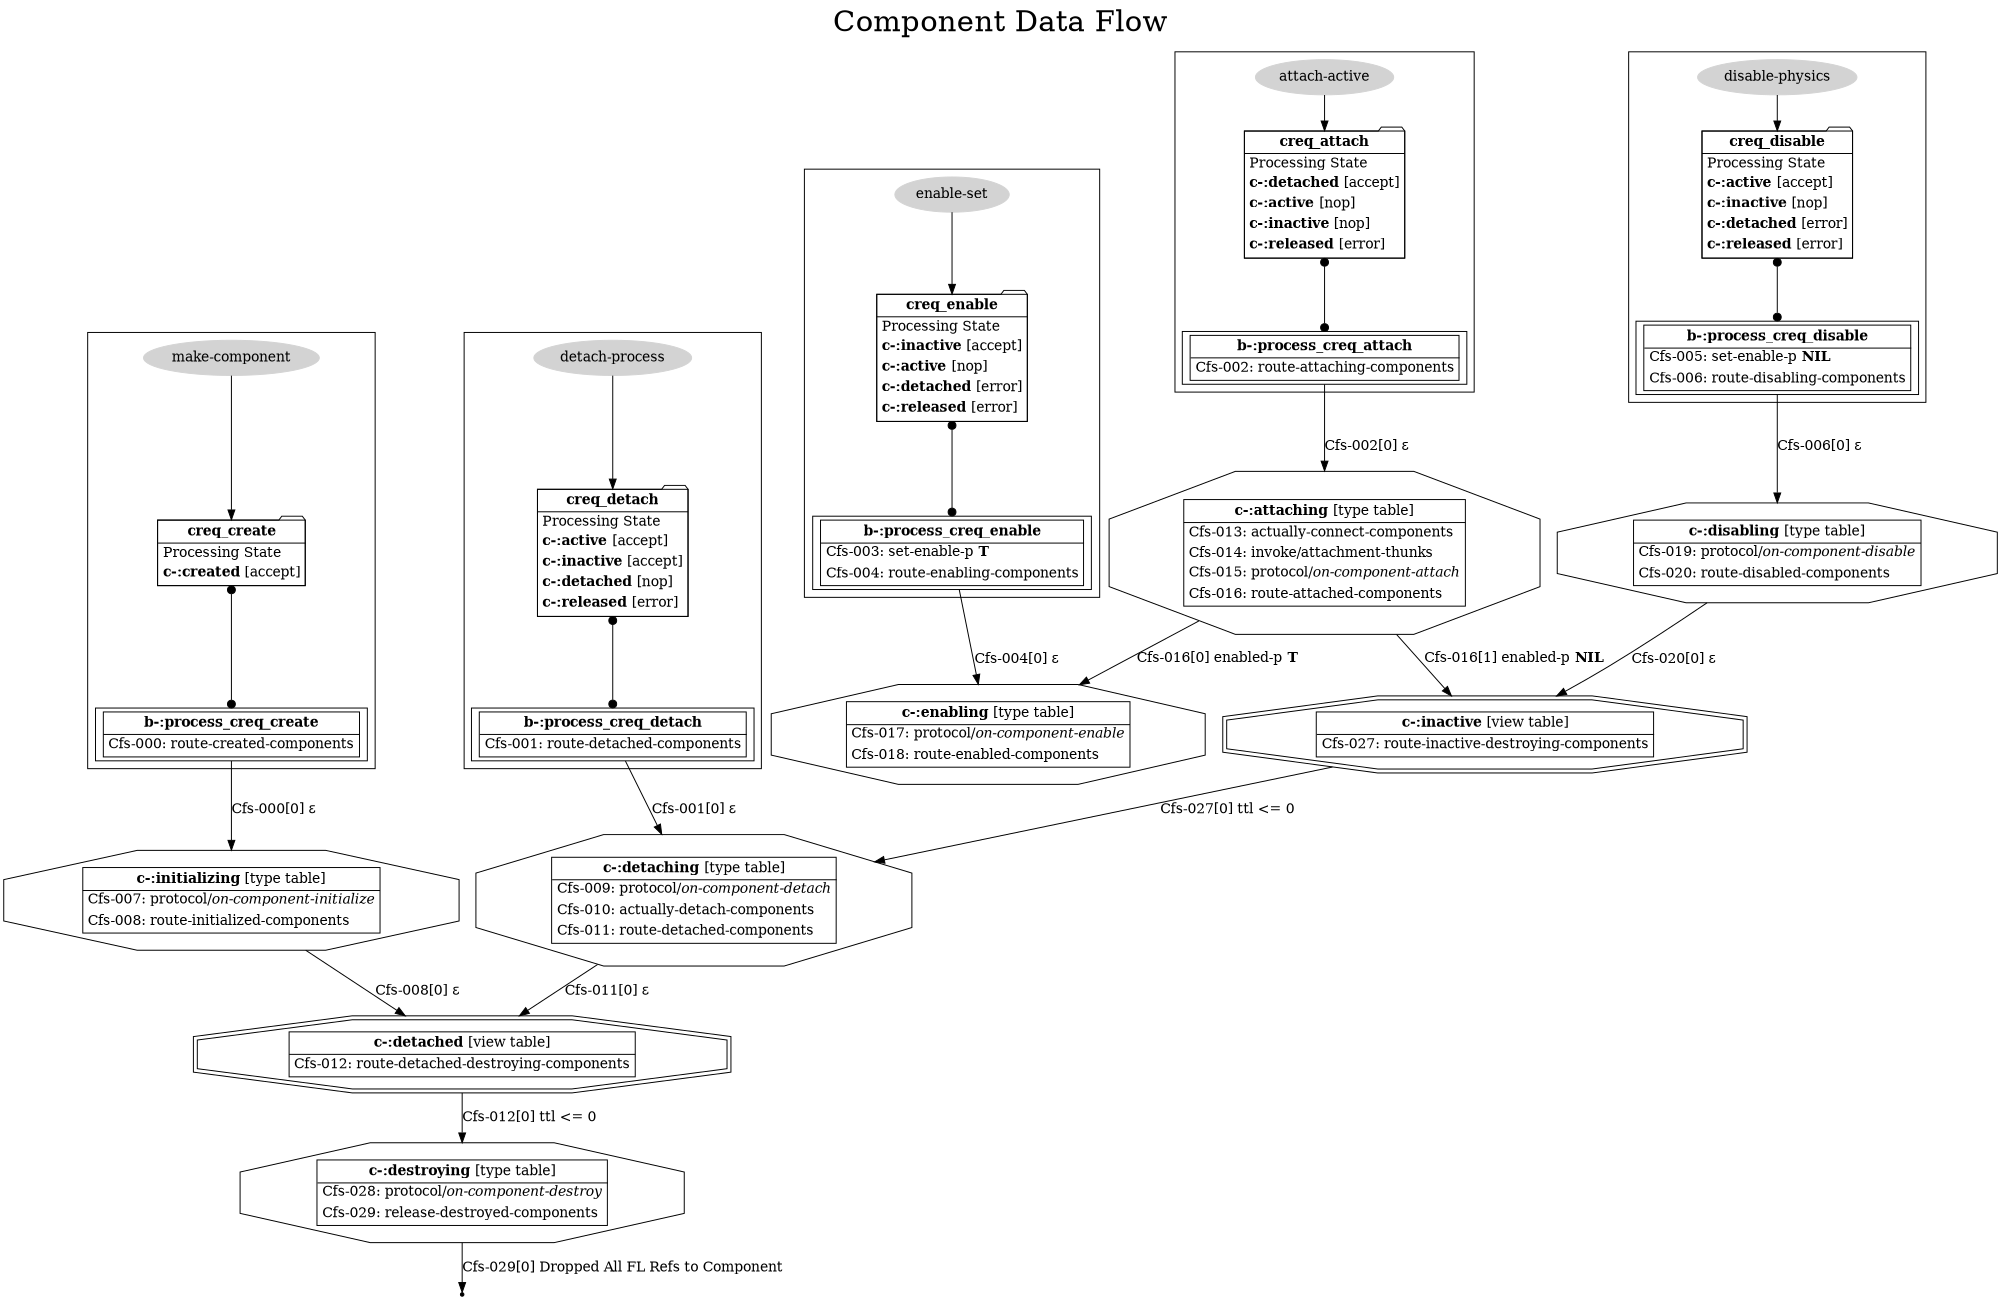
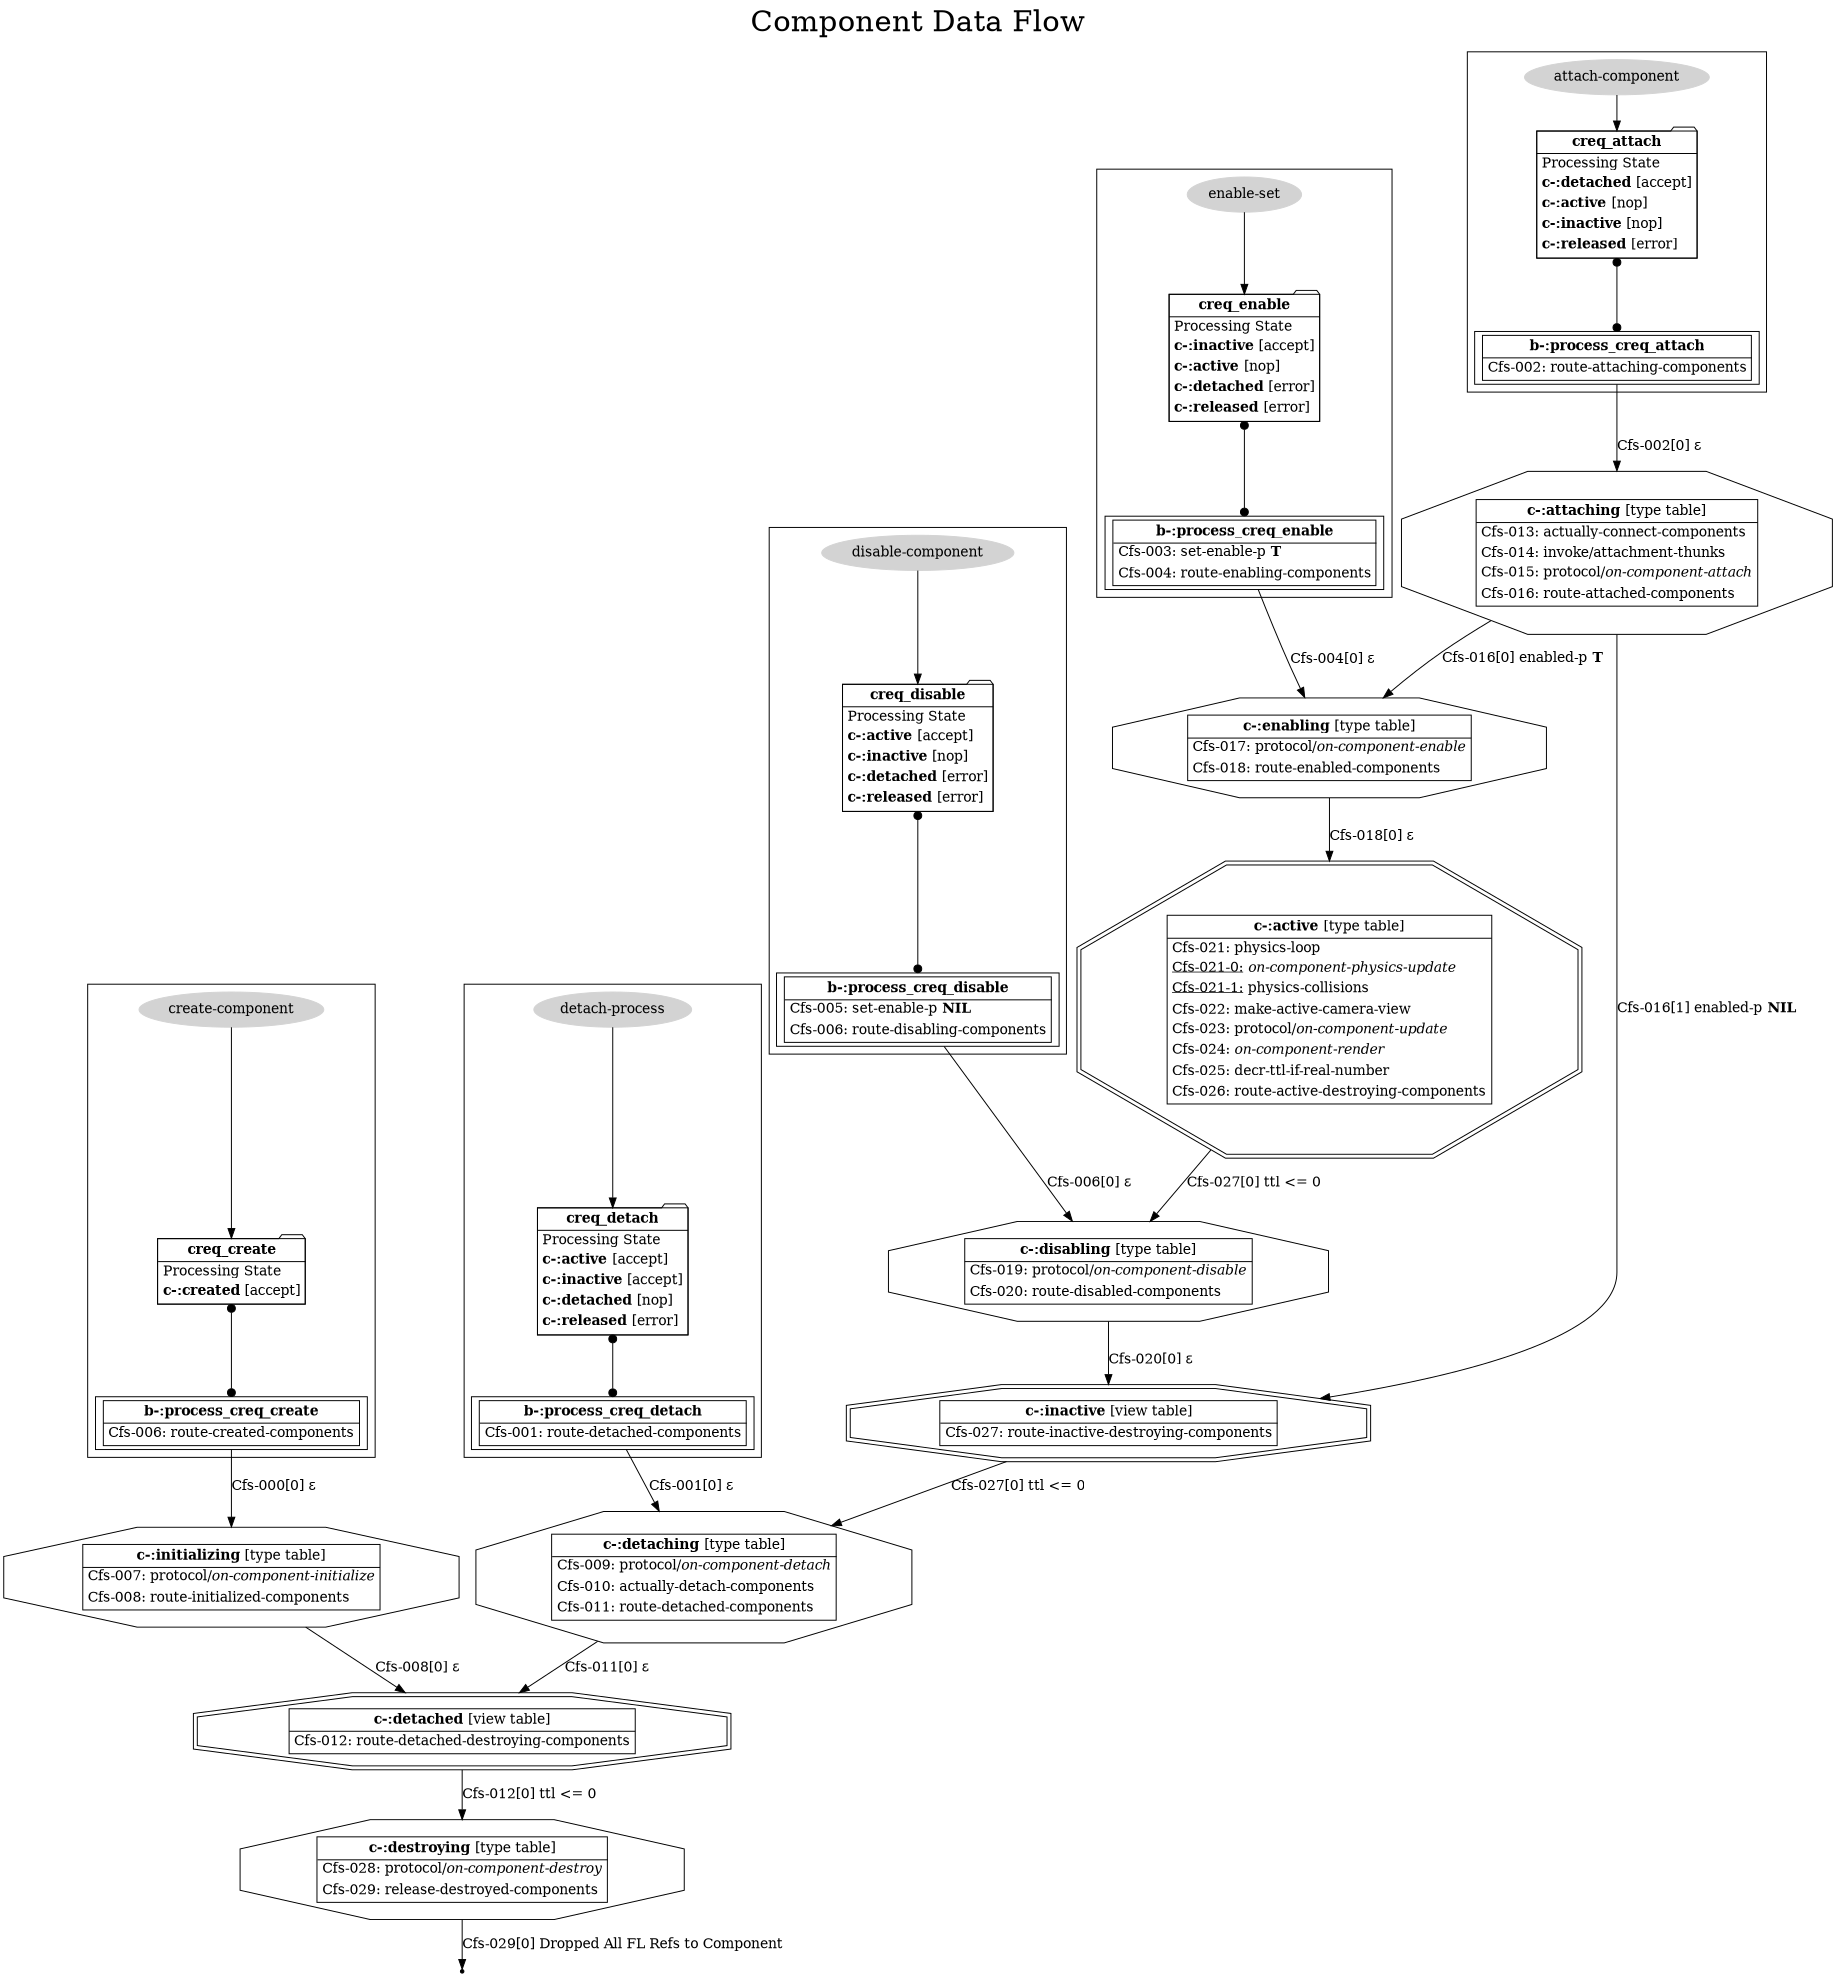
(1325, 77) -> (1617, 77)
(1777, 77) -> (918, 553)
(231, 358) -> (231, 1010)
(231, 744) -> (231, 1433)
none -> (1329, 1010)
